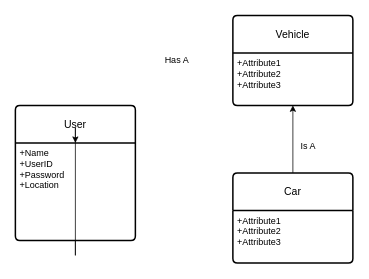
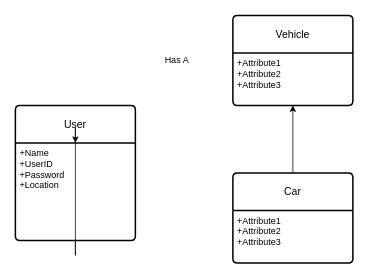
(308, 147) -> none
